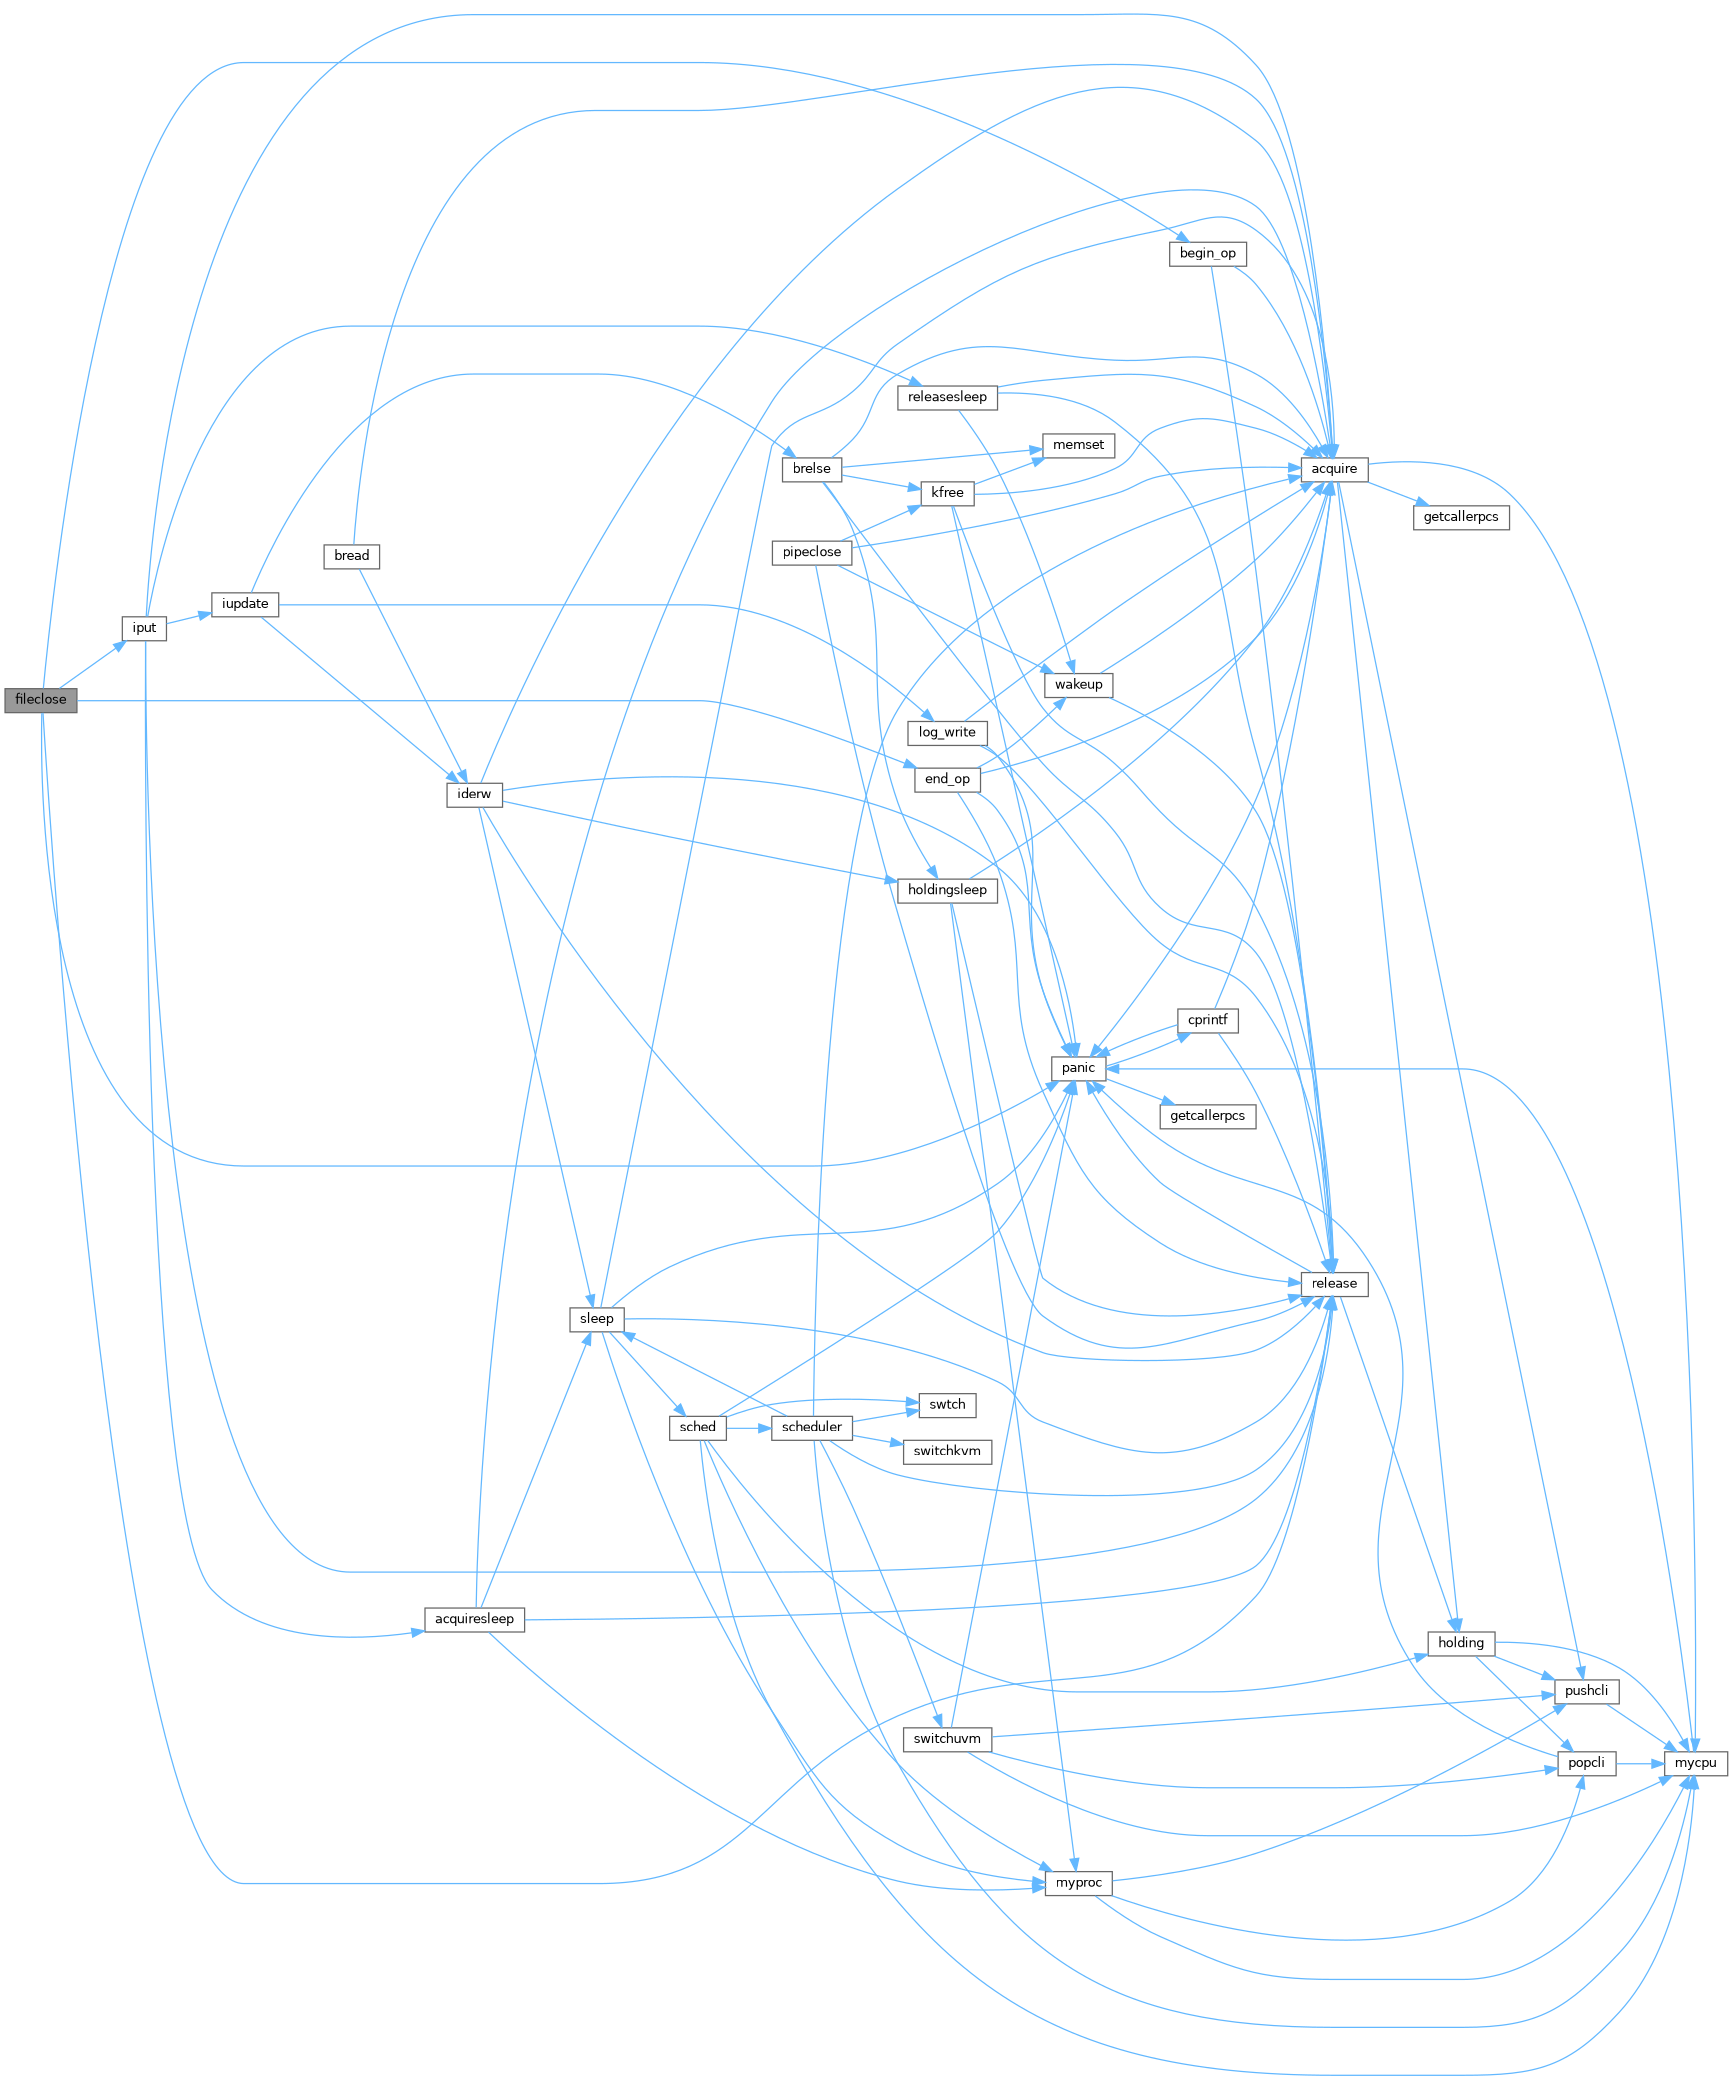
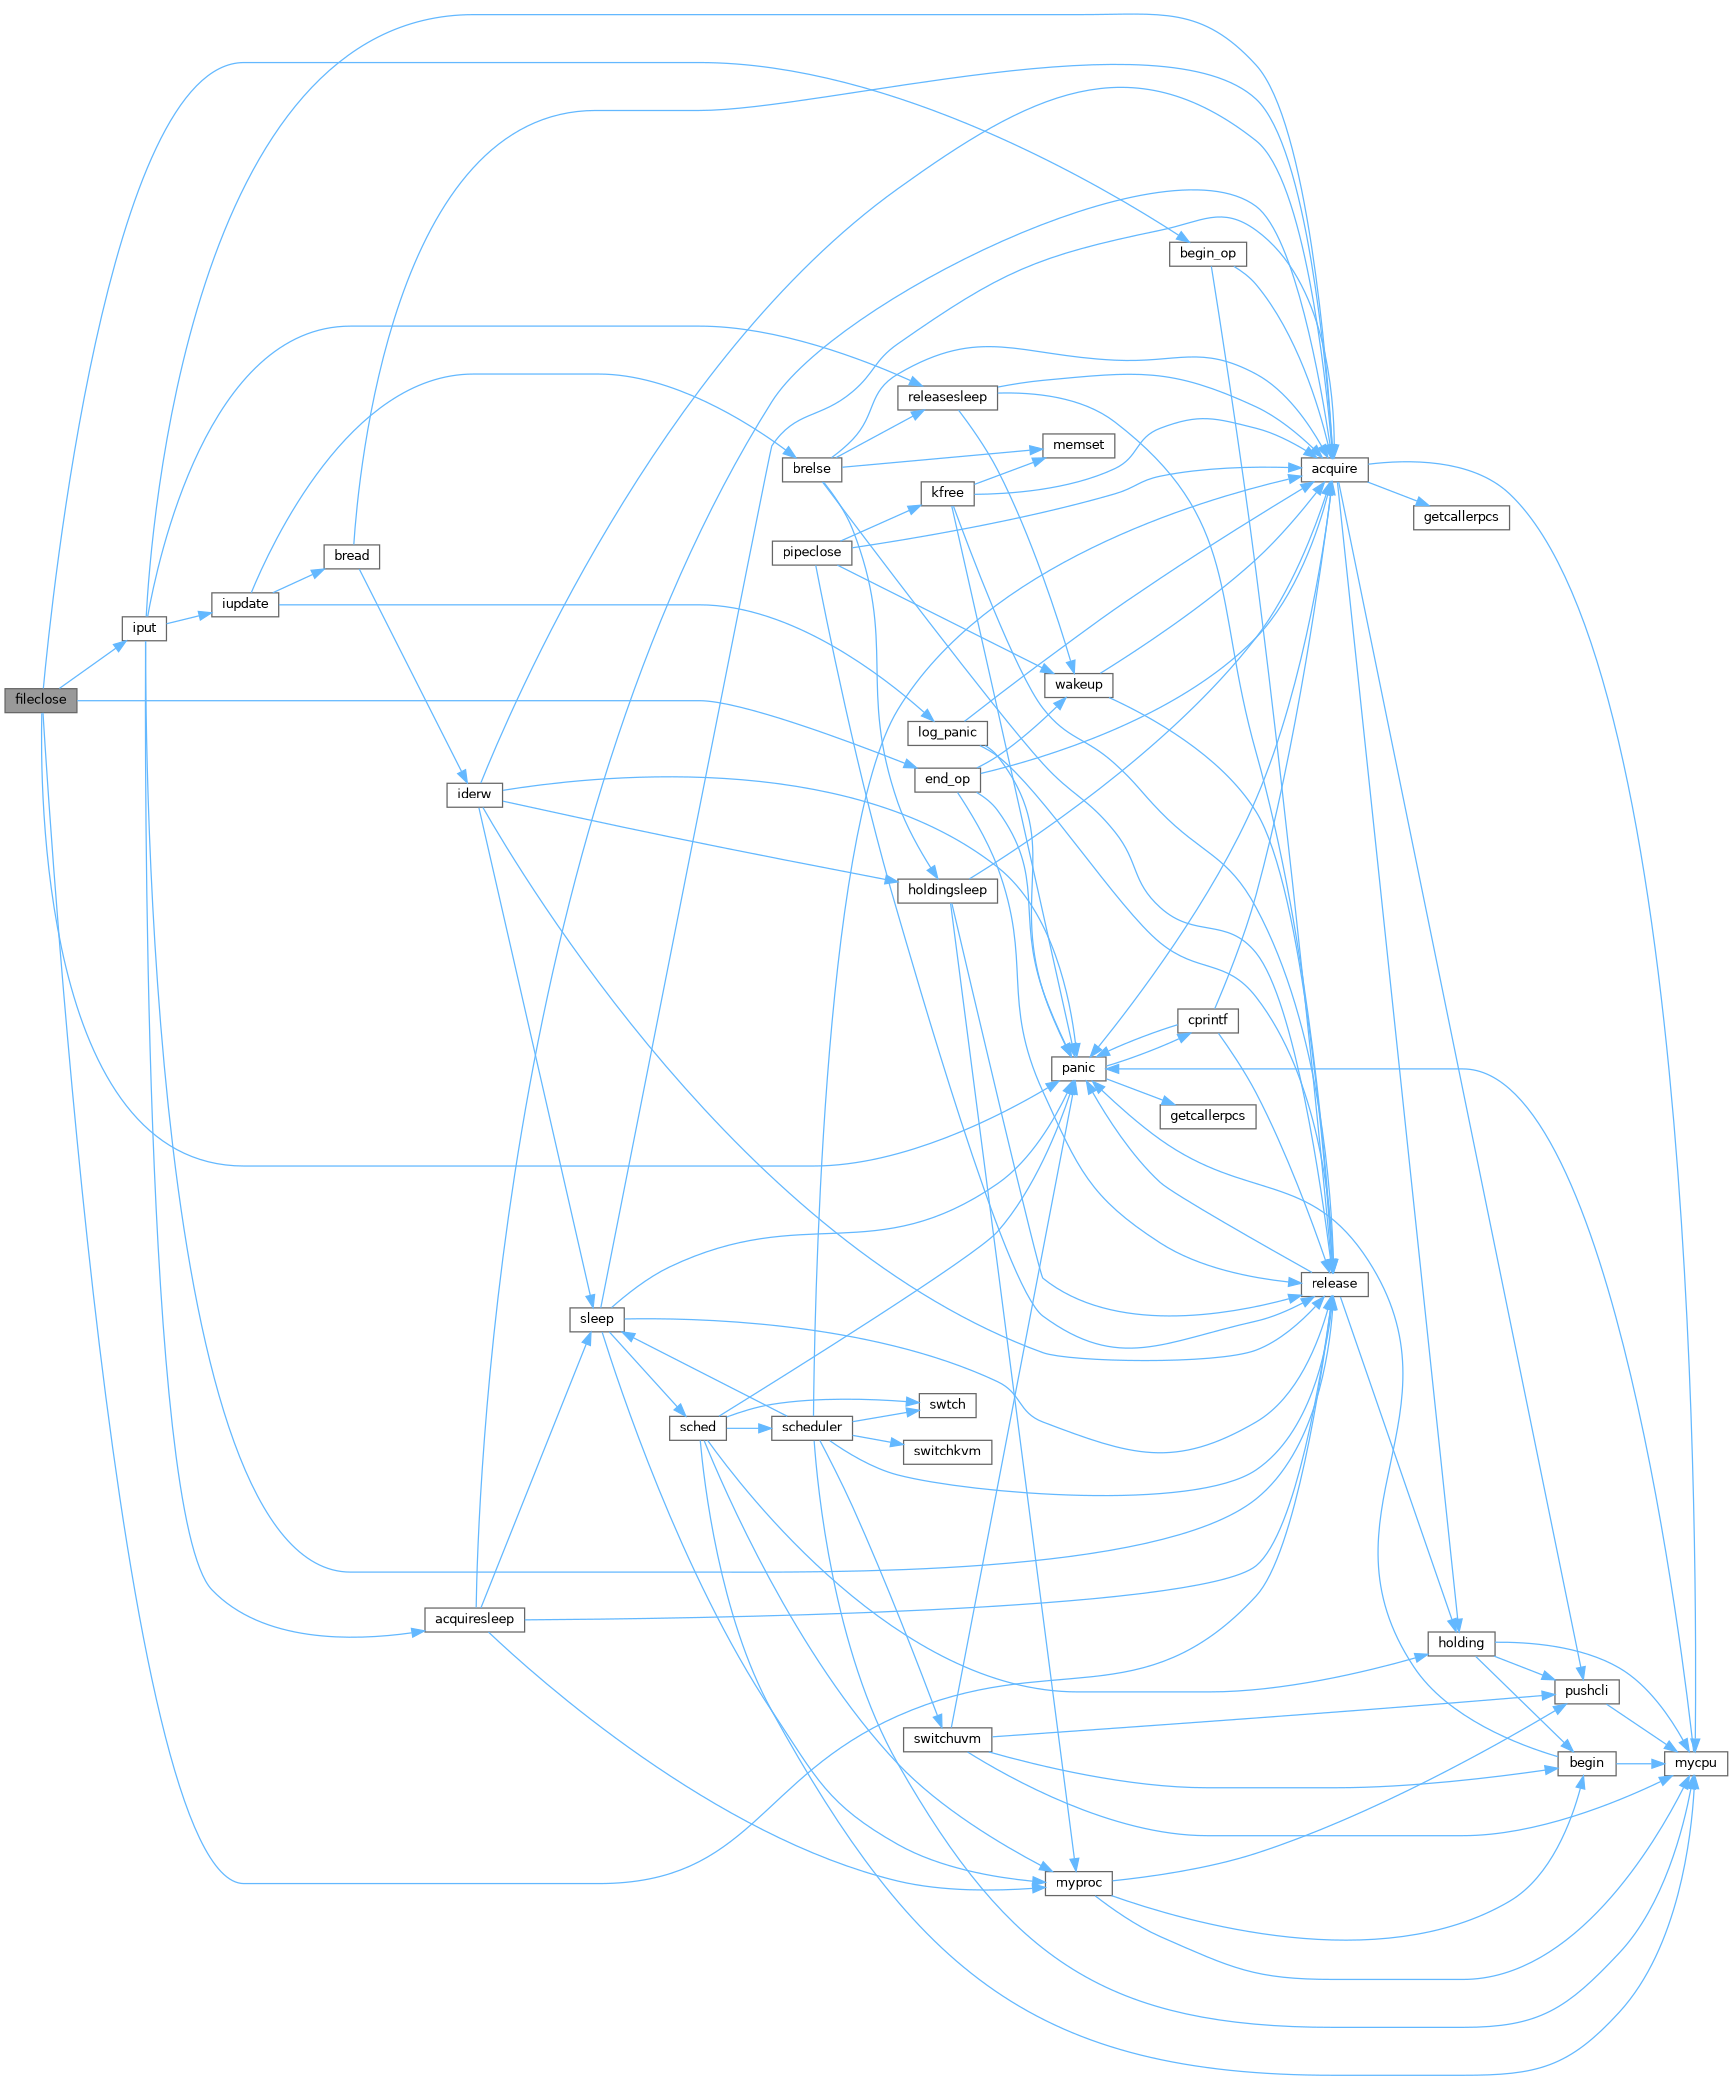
(875, 481) -> (875, 437)
(350, 692) -> (293, 584)
(948, 733) -> (948, 733)
(1587, 1764) -> (1587, 1764)
